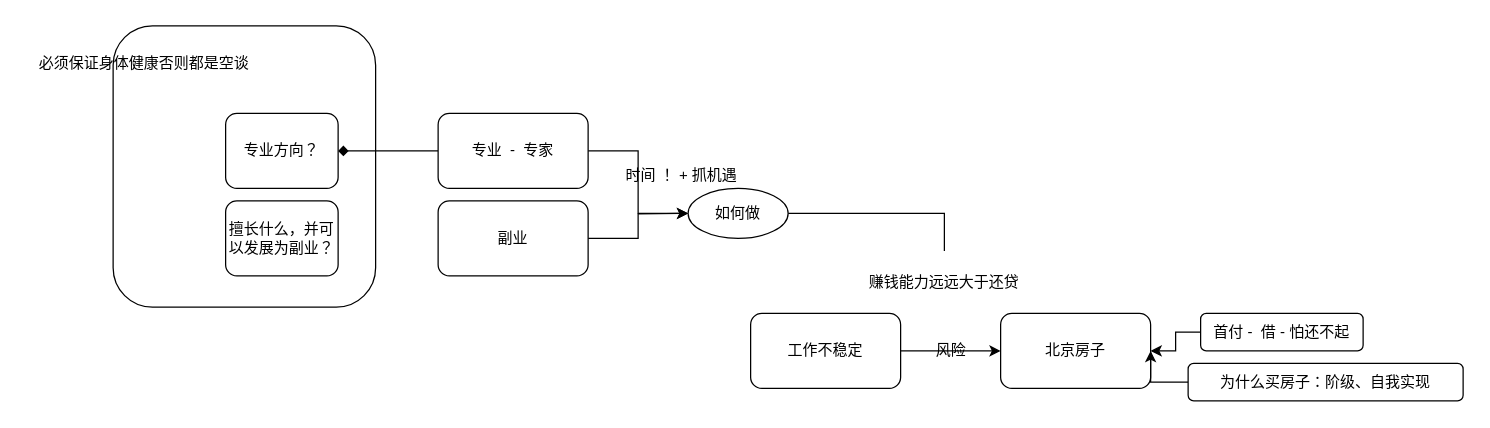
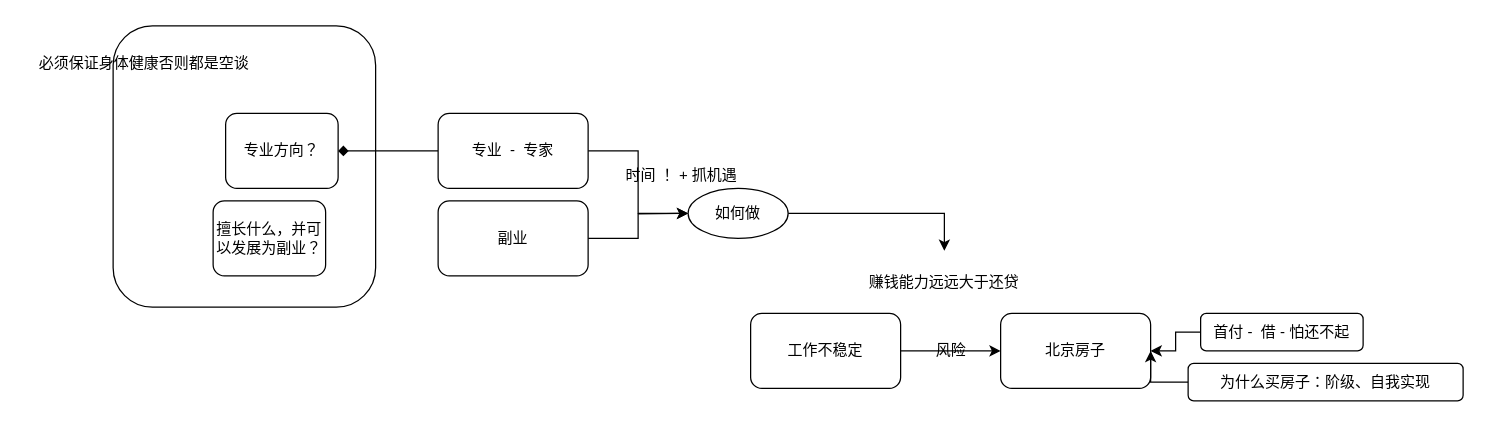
(282, 238) -> (269, 238)
(944, 245) -> (944, 241)
